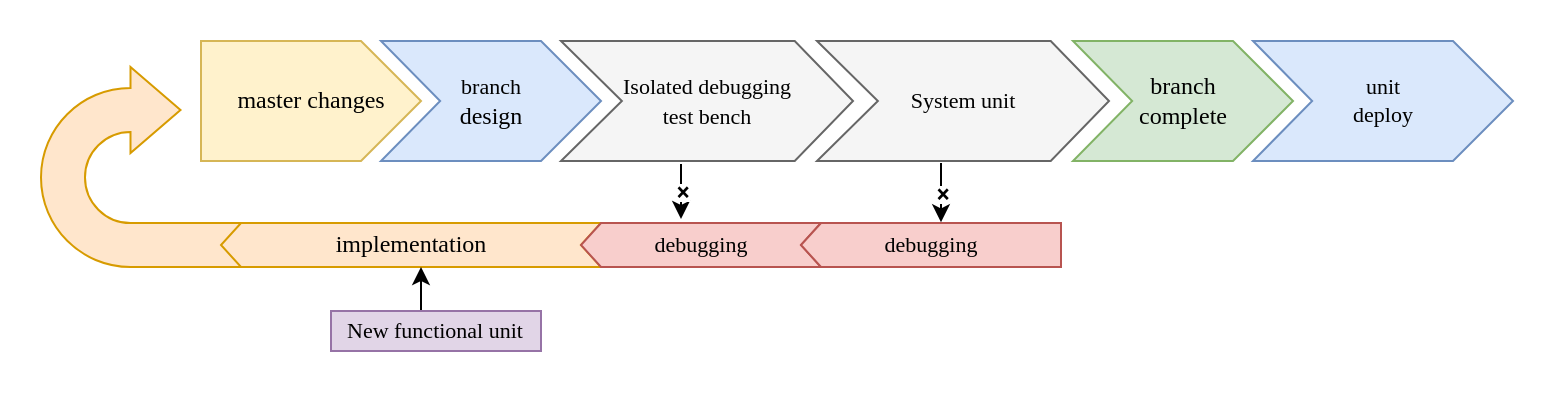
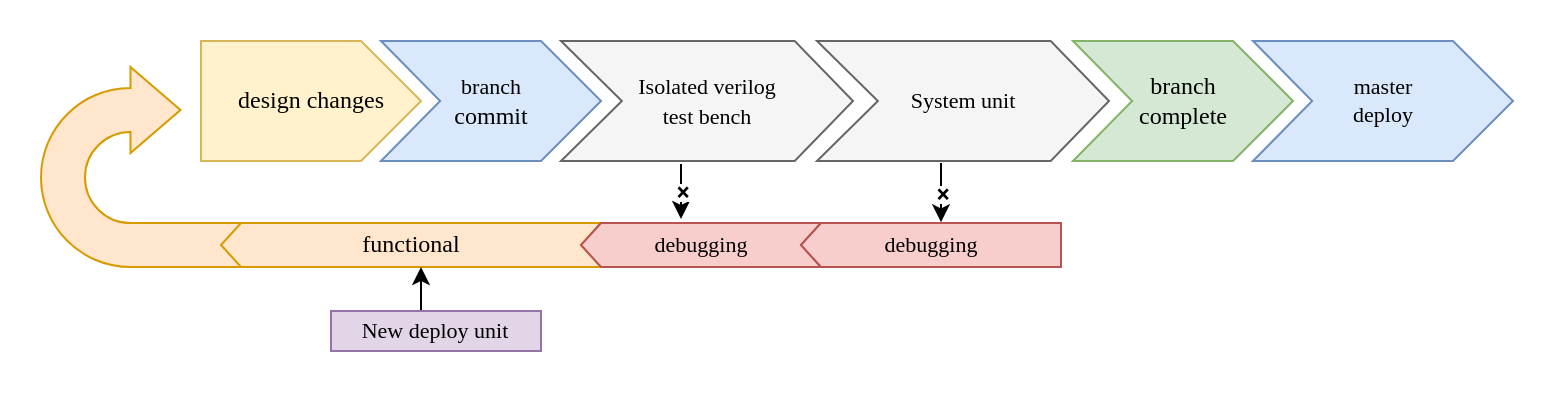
(312, 101) -> (312, 101)
(492, 101) -> (492, 101)
(708, 101) -> (708, 101)
(1384, 101) -> (1384, 101)
(412, 245) -> (412, 245)
(436, 331) -> (436, 331)
